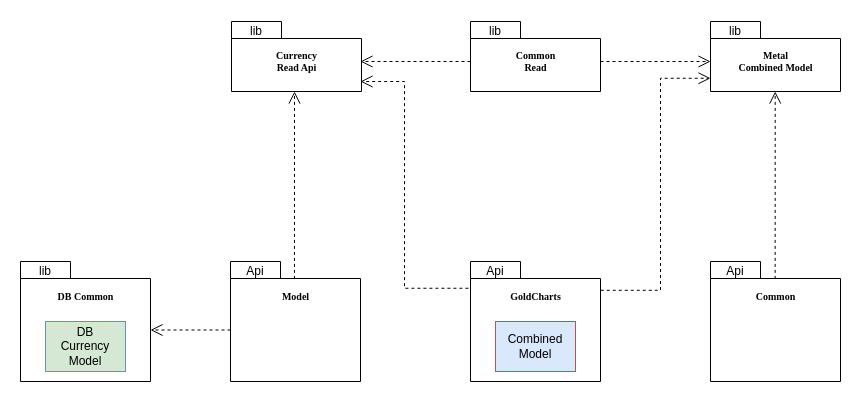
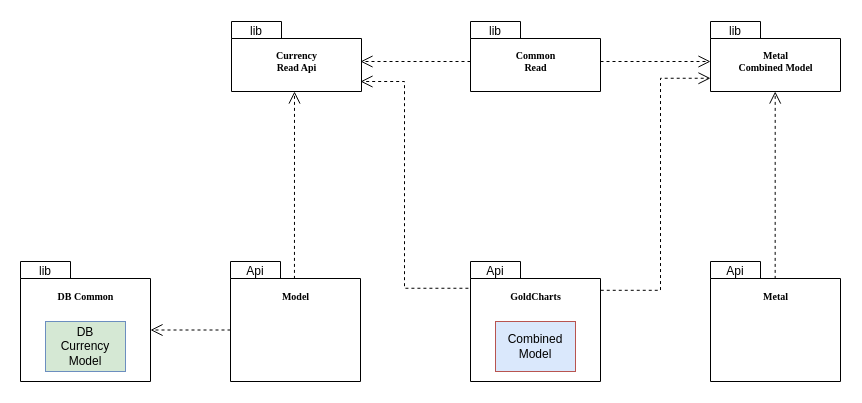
(776, 327) -> (776, 327)
